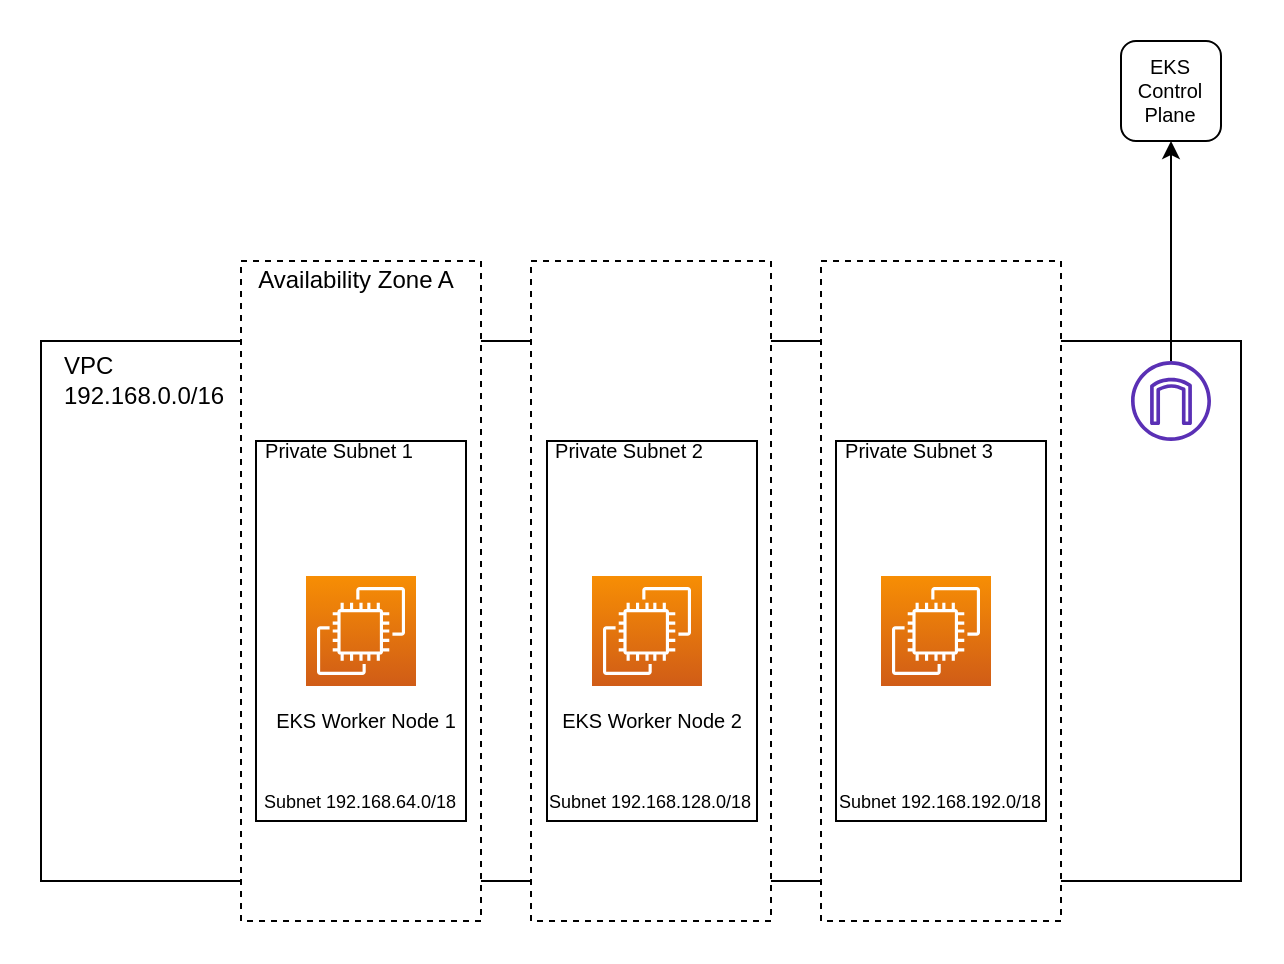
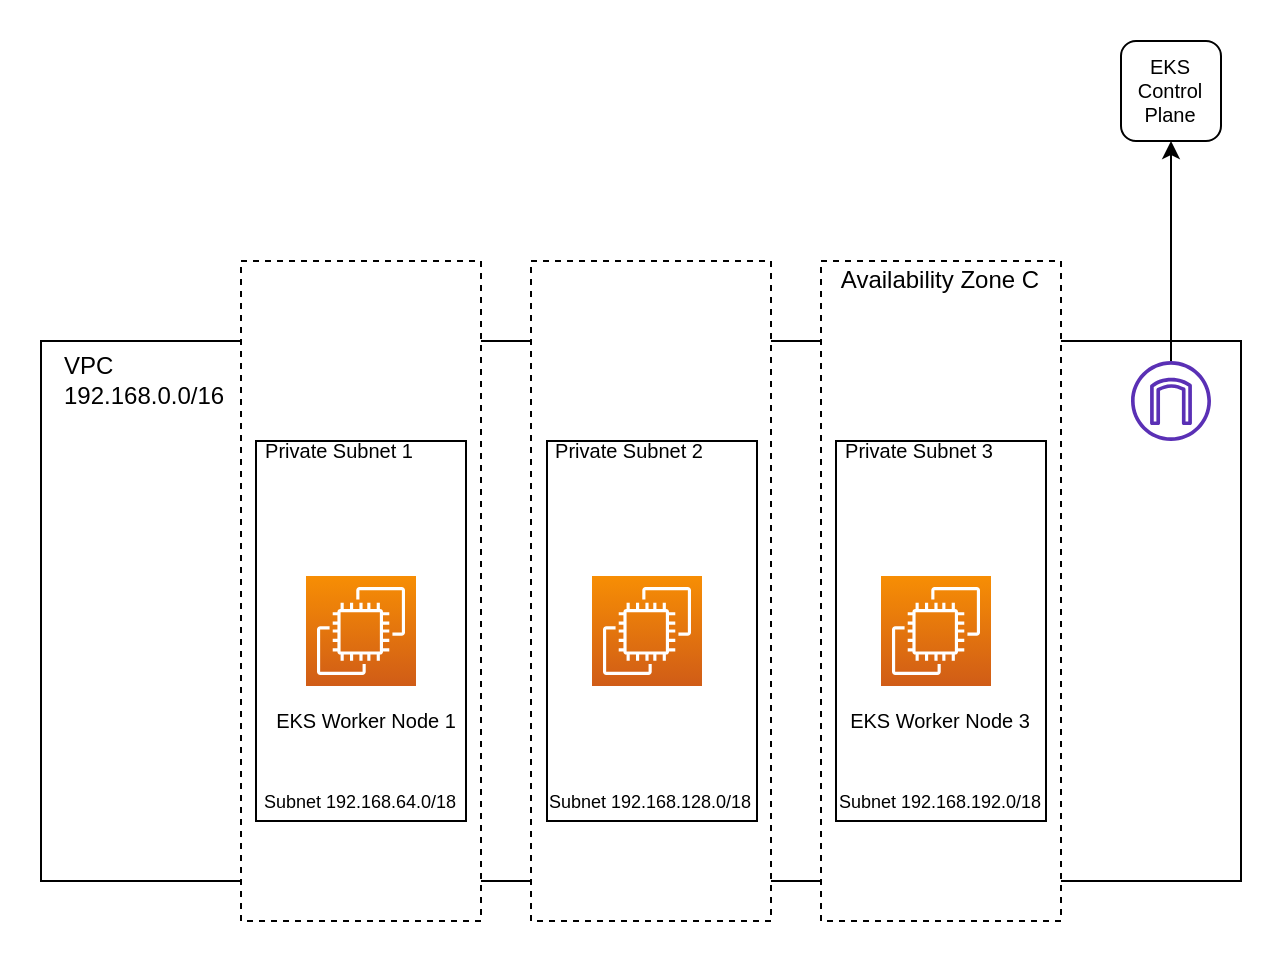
(356, 281) -> none
none -> (941, 281)
(652, 721) -> none
none -> (941, 721)
